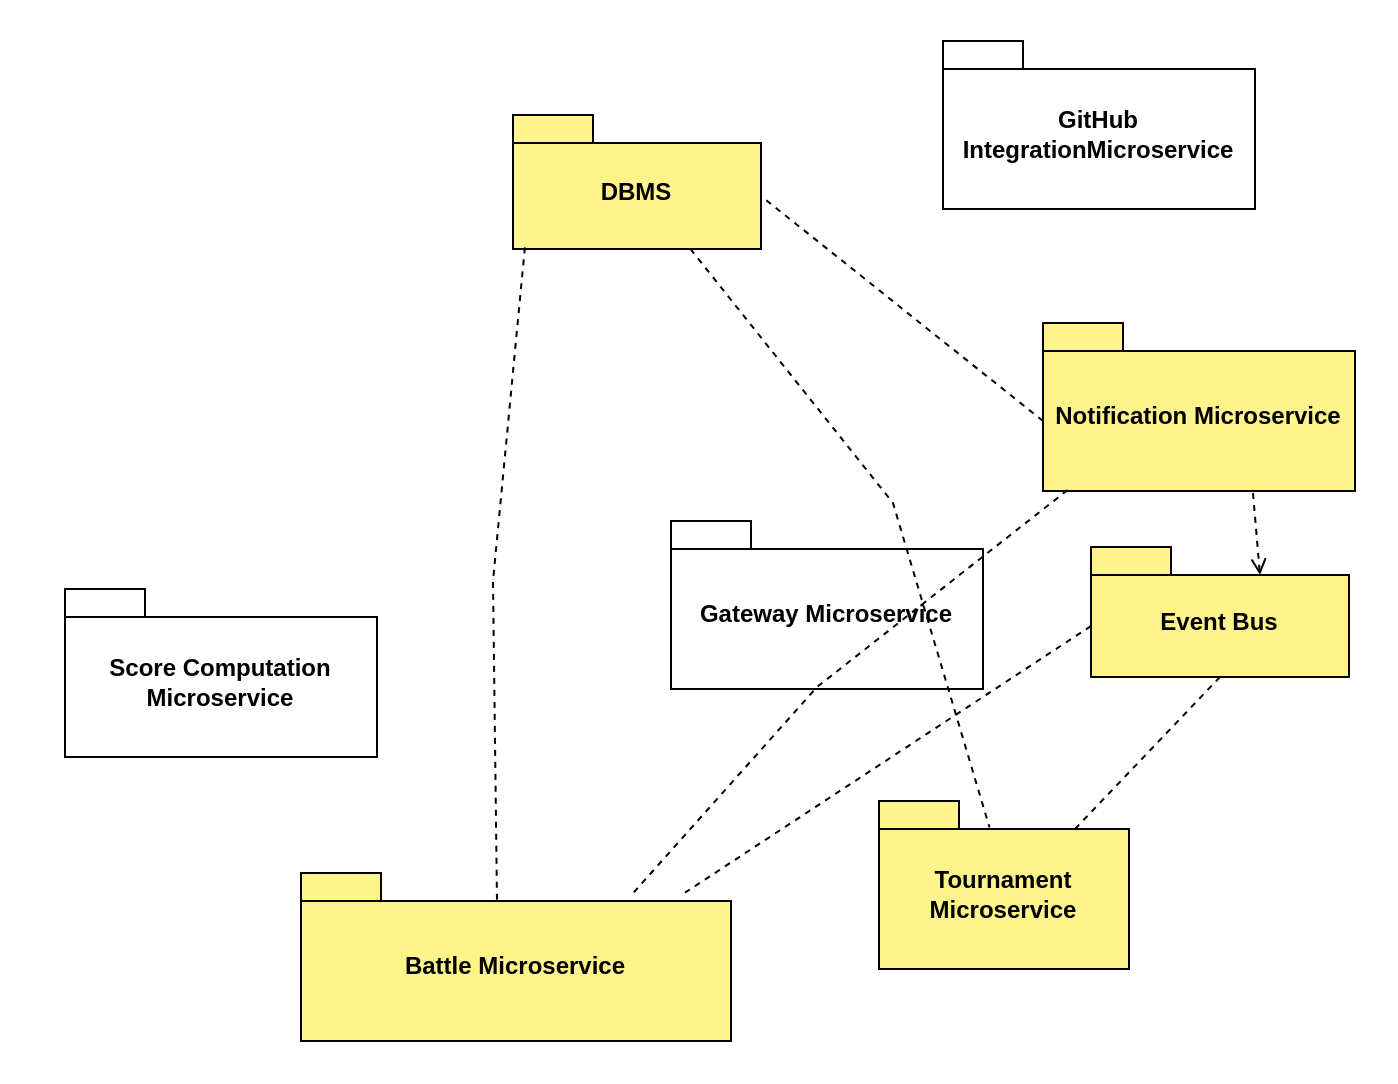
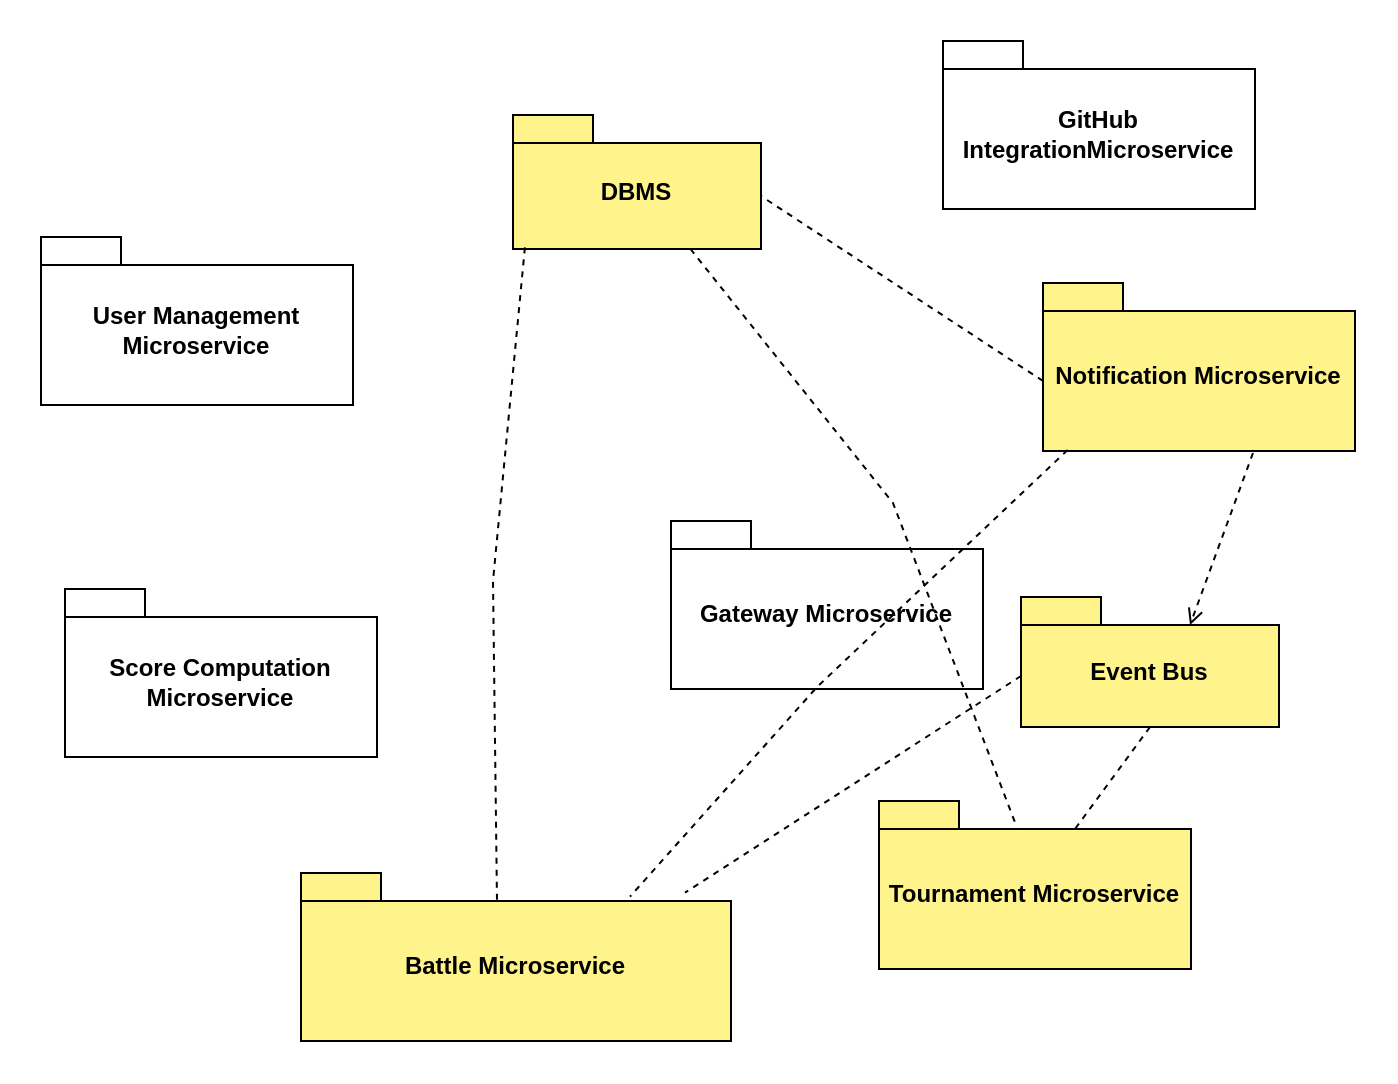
none -> (197, 321)
(1199, 407) -> (1199, 367)
(1220, 612) -> (1150, 662)
(1004, 885) -> (1035, 885)
